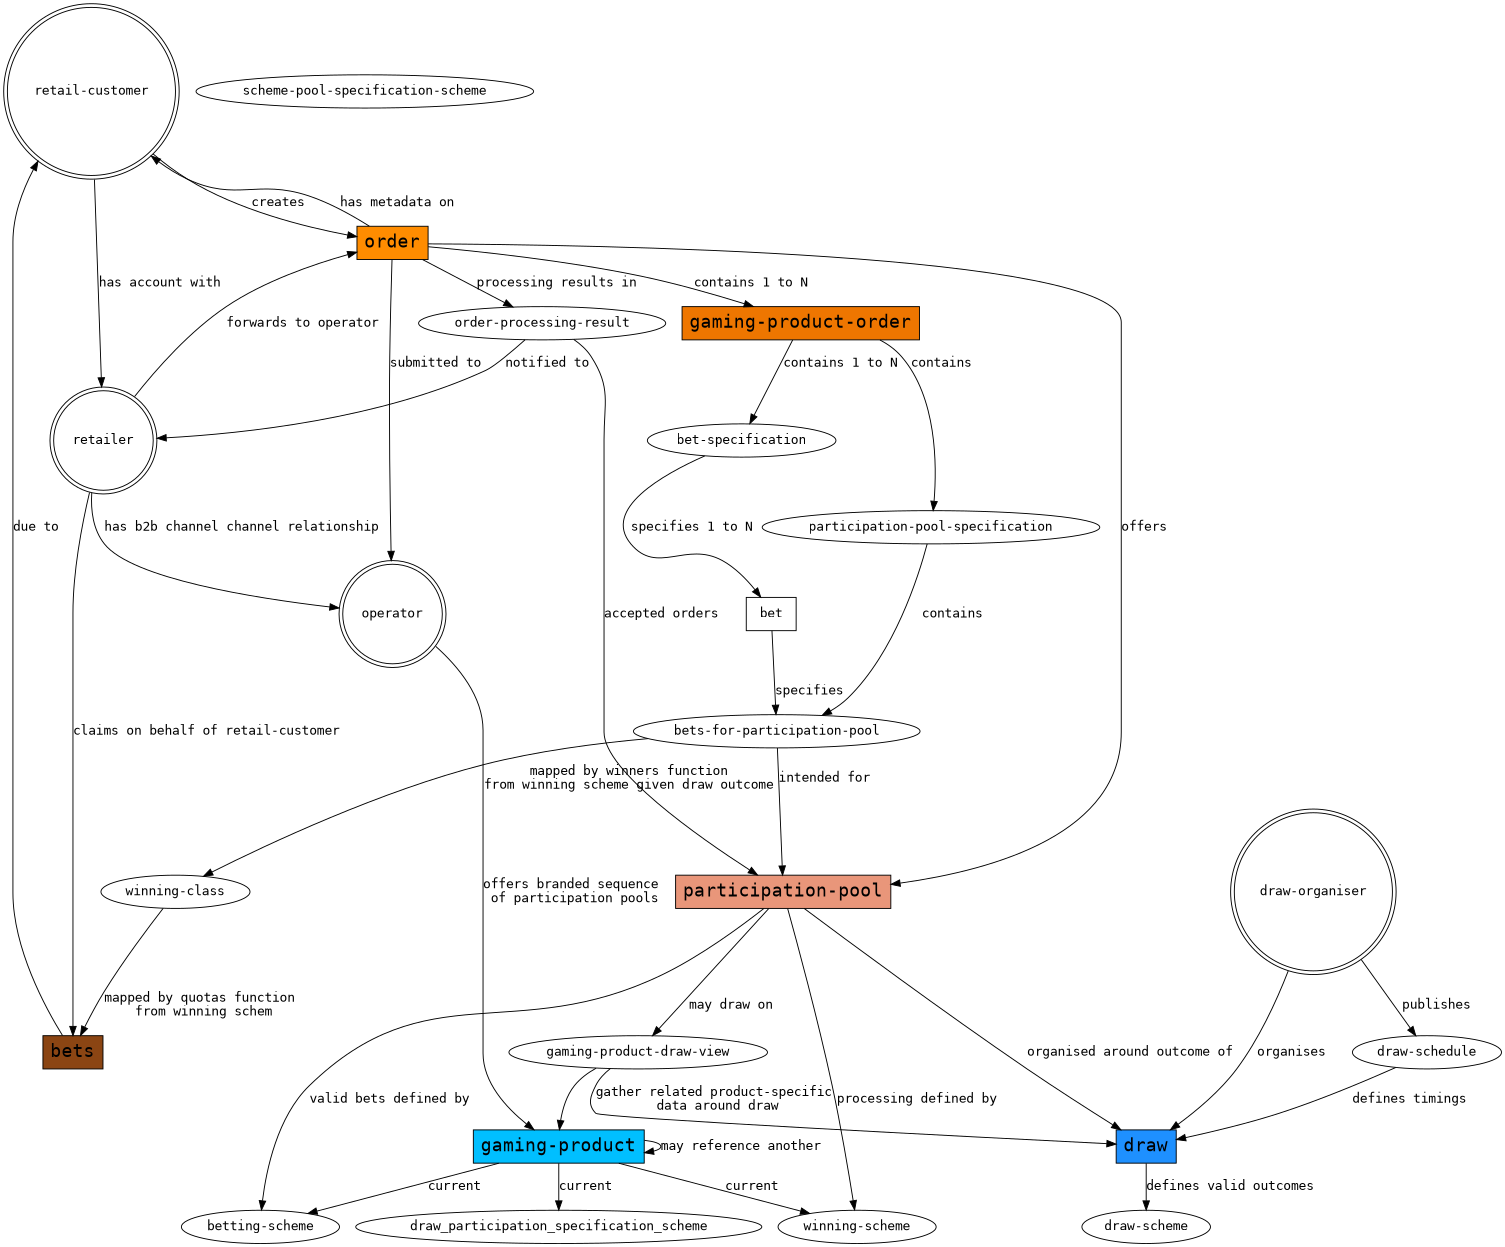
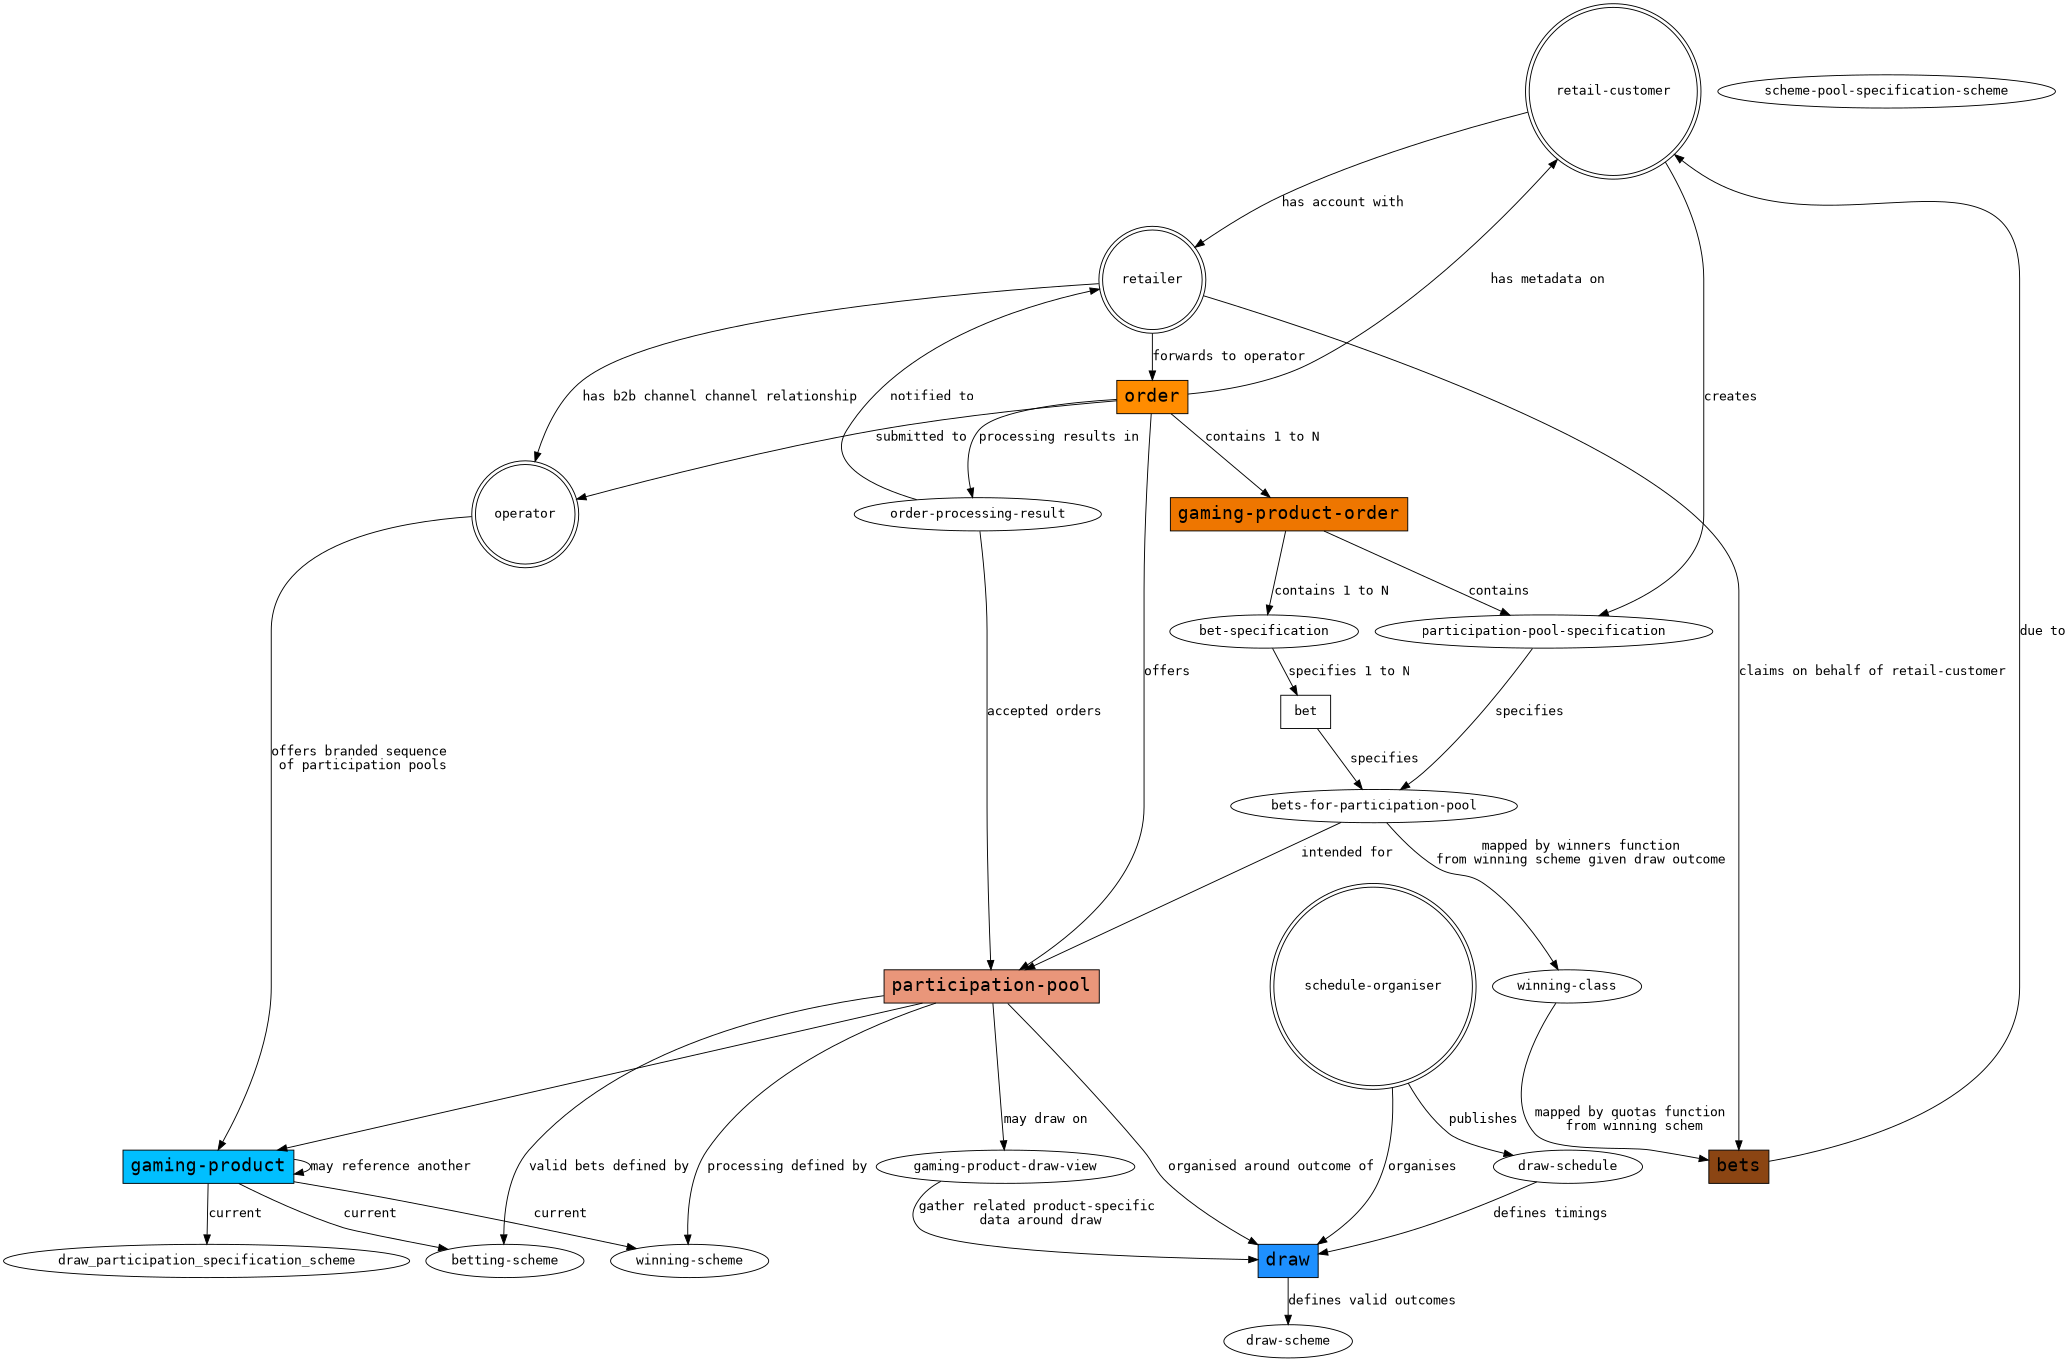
(245, 207) -> (1704, 407)
(953, 614) -> (1530, 712)
(1313, 892) -> (1373, 986)
(572, 1090) -> (605, 1075)
